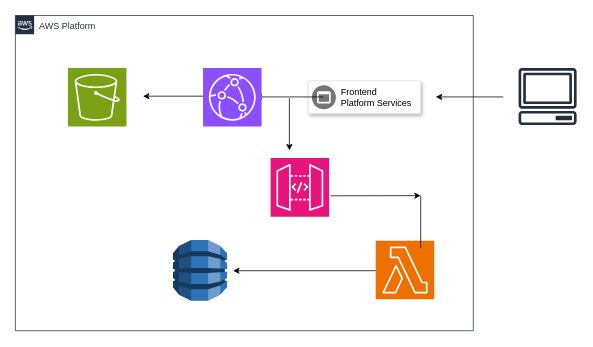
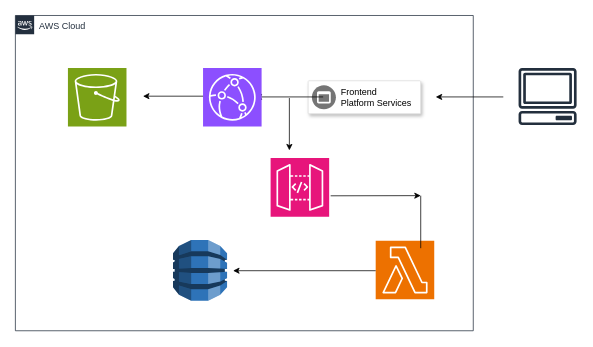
(67, 26) -> (60, 26)
